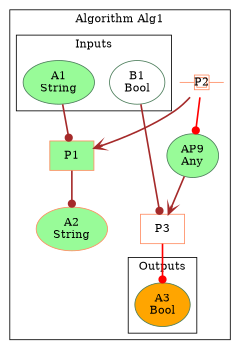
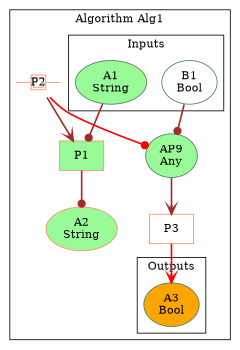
(150, 156) -> (181, 116)
(163, 263) -> (172, 263)
